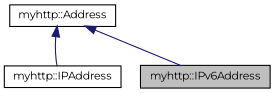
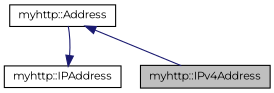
(56, 52) -> (70, 41)
(205, 77) -> (205, 77)
